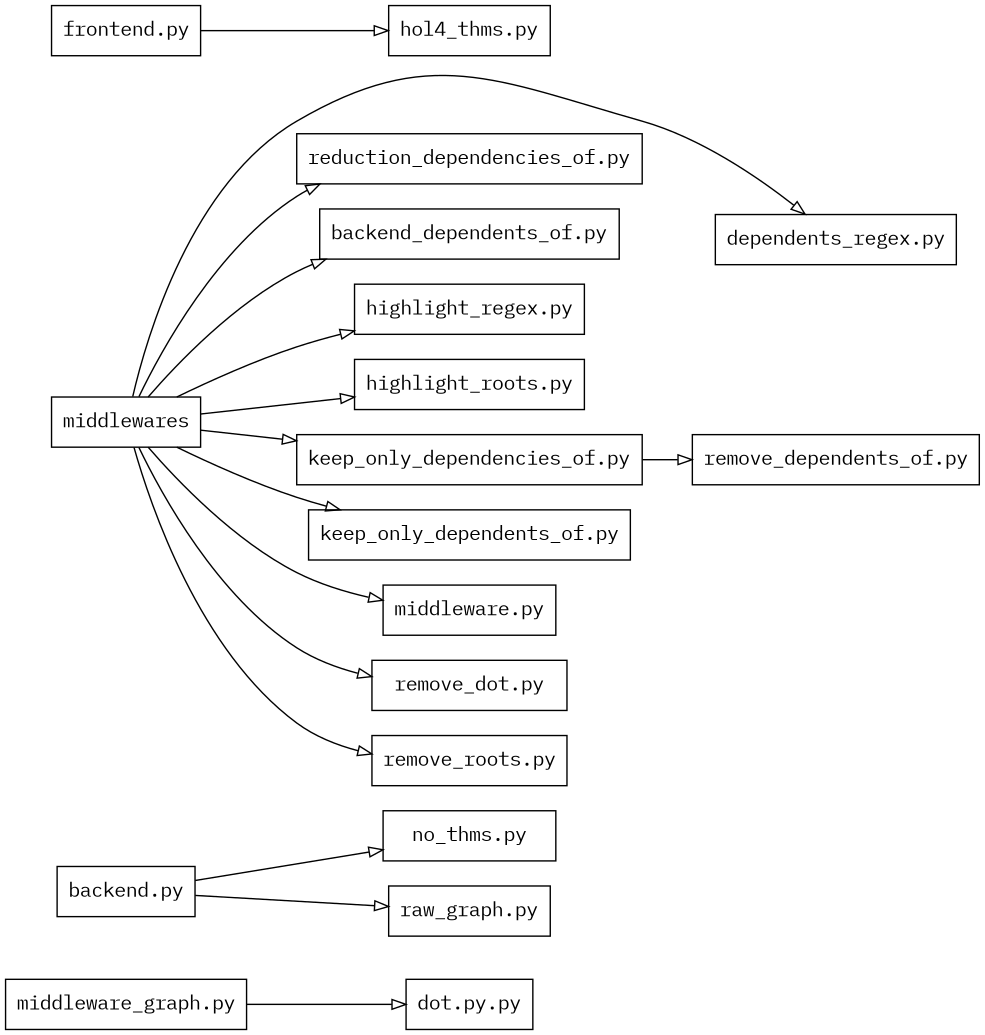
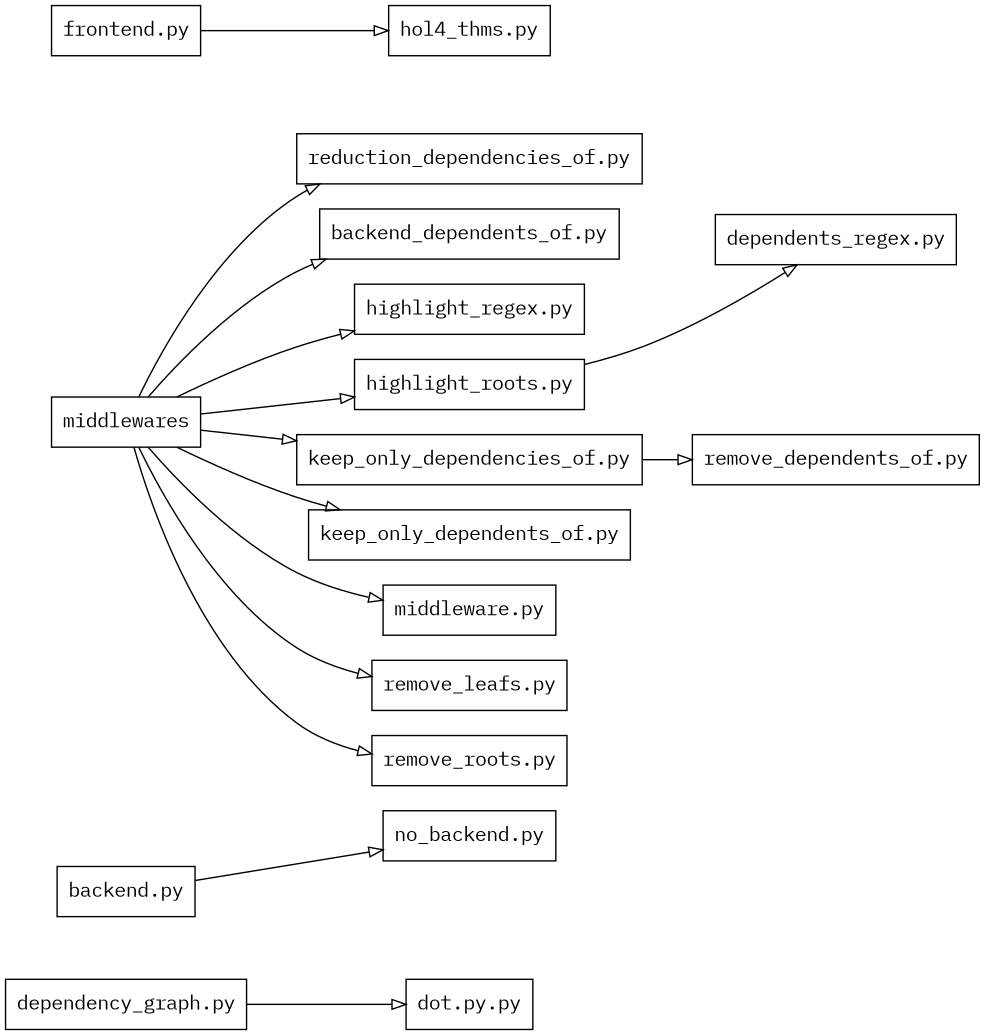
(391, 82) -> (688, 327)
(469, 685) -> (469, 685)
(469, 836) -> (469, 836)
(469, 911) -> none
(126, 1004) -> (126, 1004)
